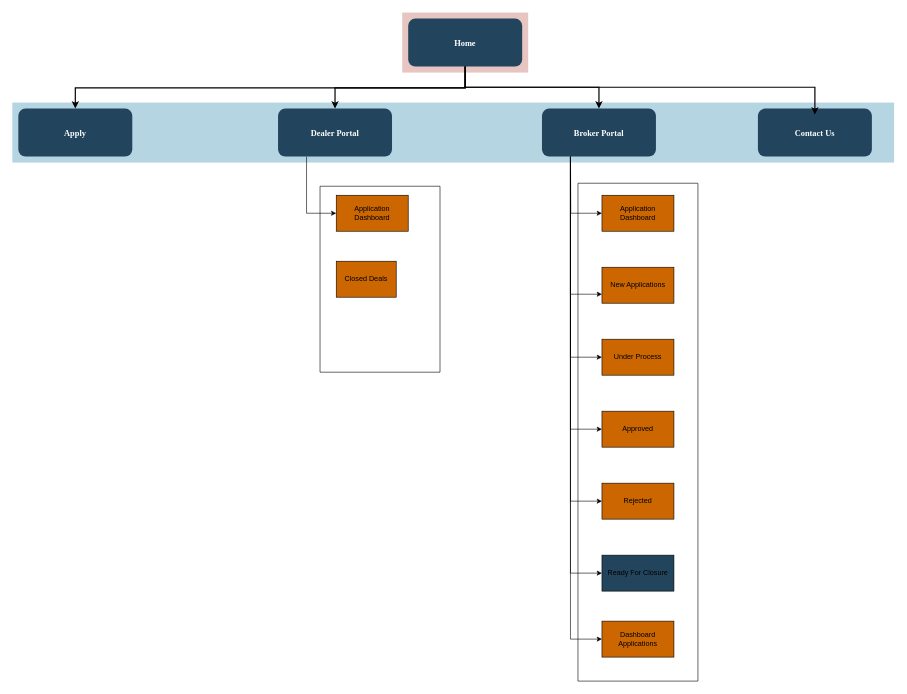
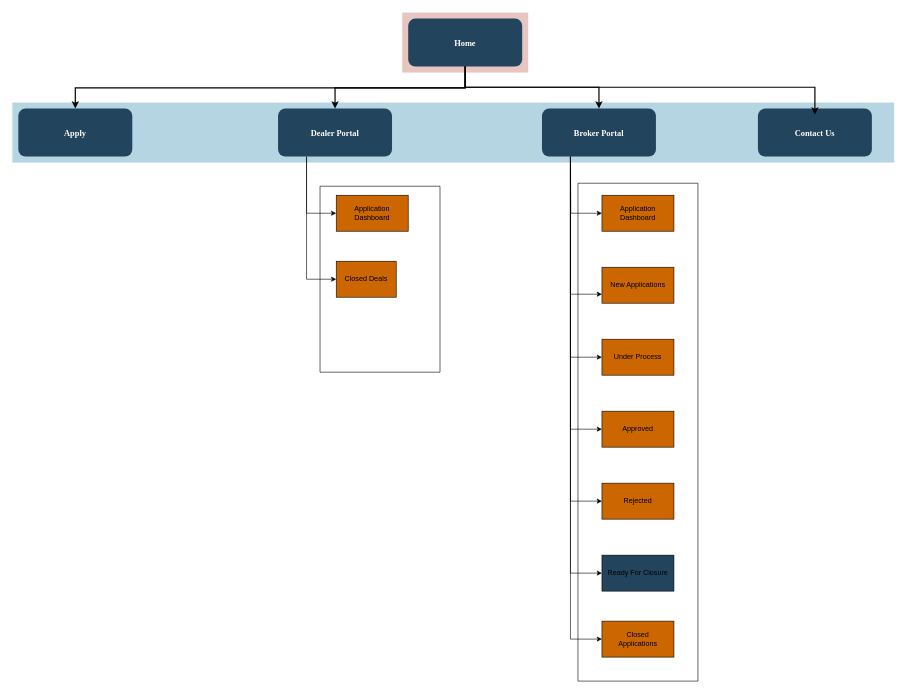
none -> (307, 247)
(638, 639) -> (638, 639)
